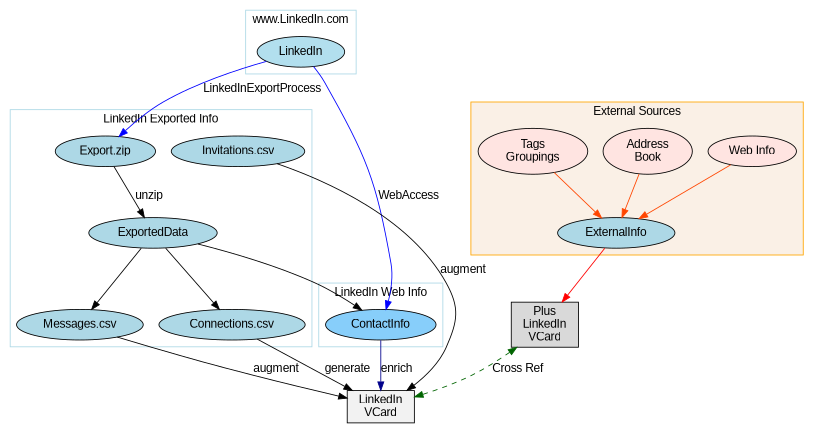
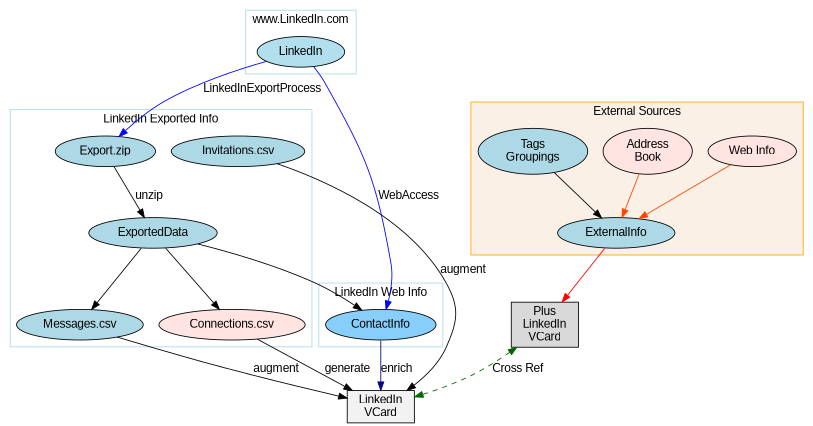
(533, 151) -> (533, 151)
(575, 192) -> (575, 192)
(232, 325) -> (232, 325)
